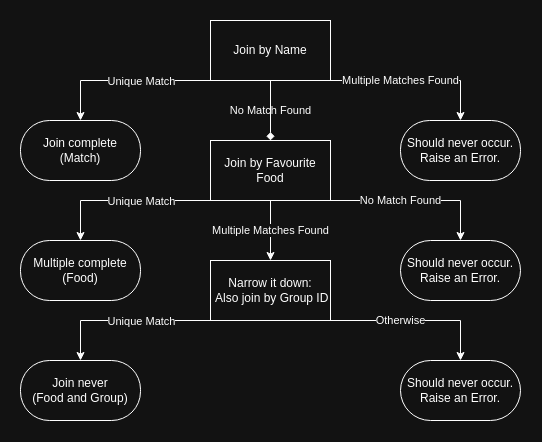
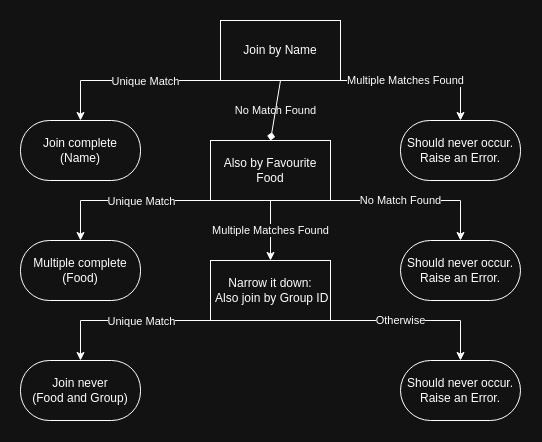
(271, 51) -> (281, 51)
(81, 151) -> (81, 151)
(271, 171) -> (271, 171)
